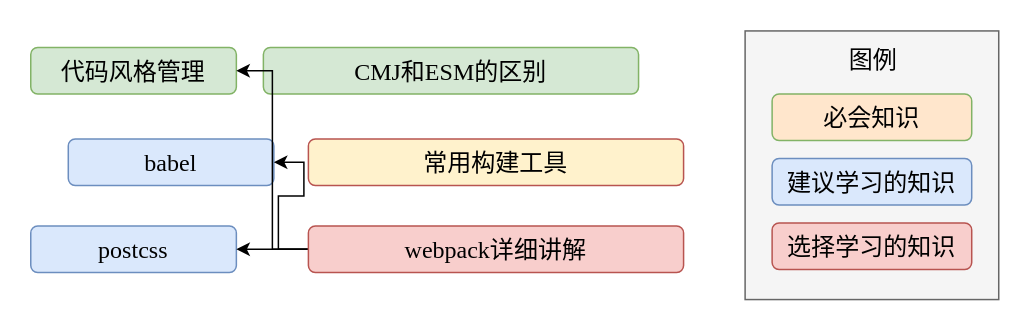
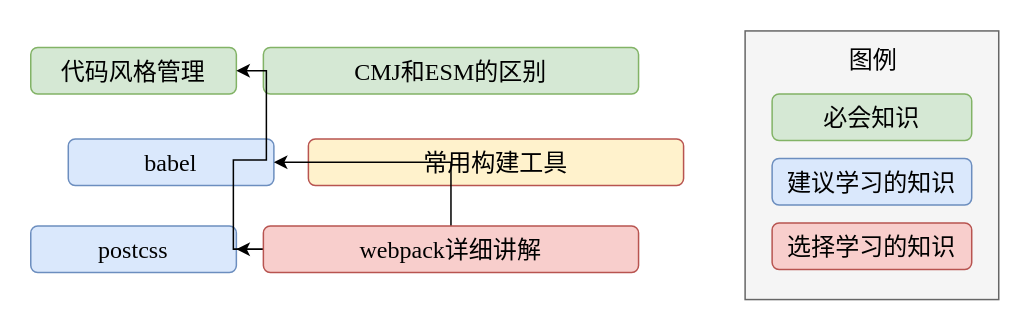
(872, 117) -> (872, 117)
(496, 249) -> (451, 249)
